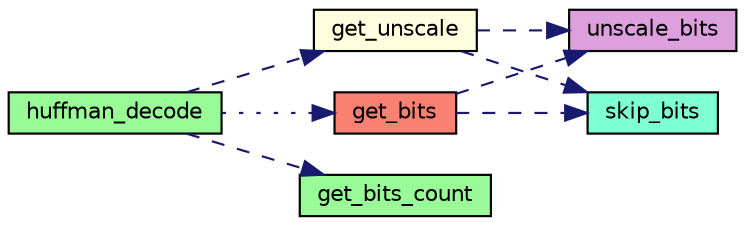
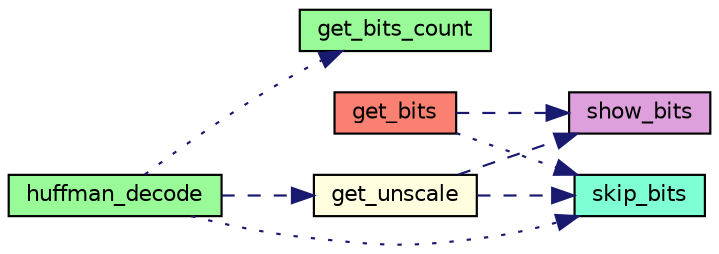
(653, 30) -> (640, 113)
(267, 113) -> (374, 244)
(510, 113) -> (496, 147)
(245, 151) -> (231, 114)
